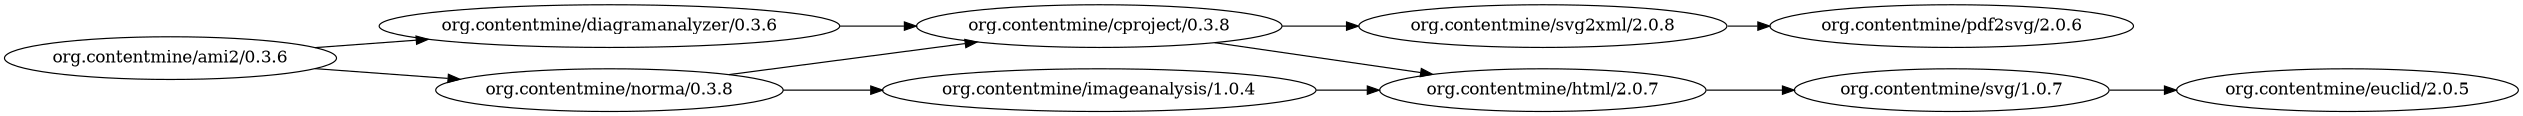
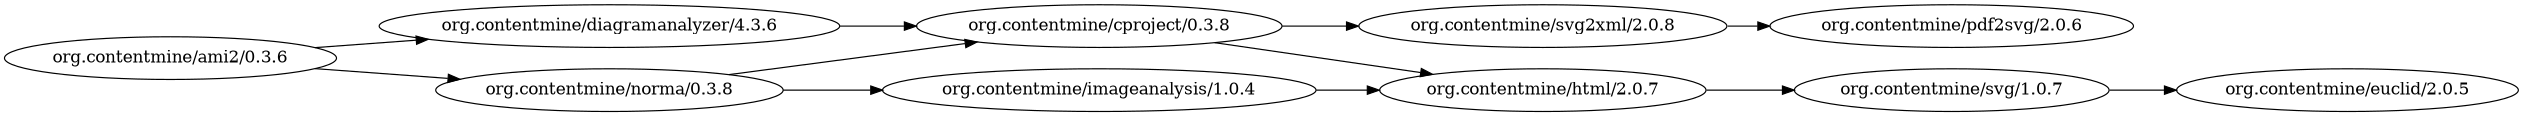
(609, 26) -> (609, 26)
